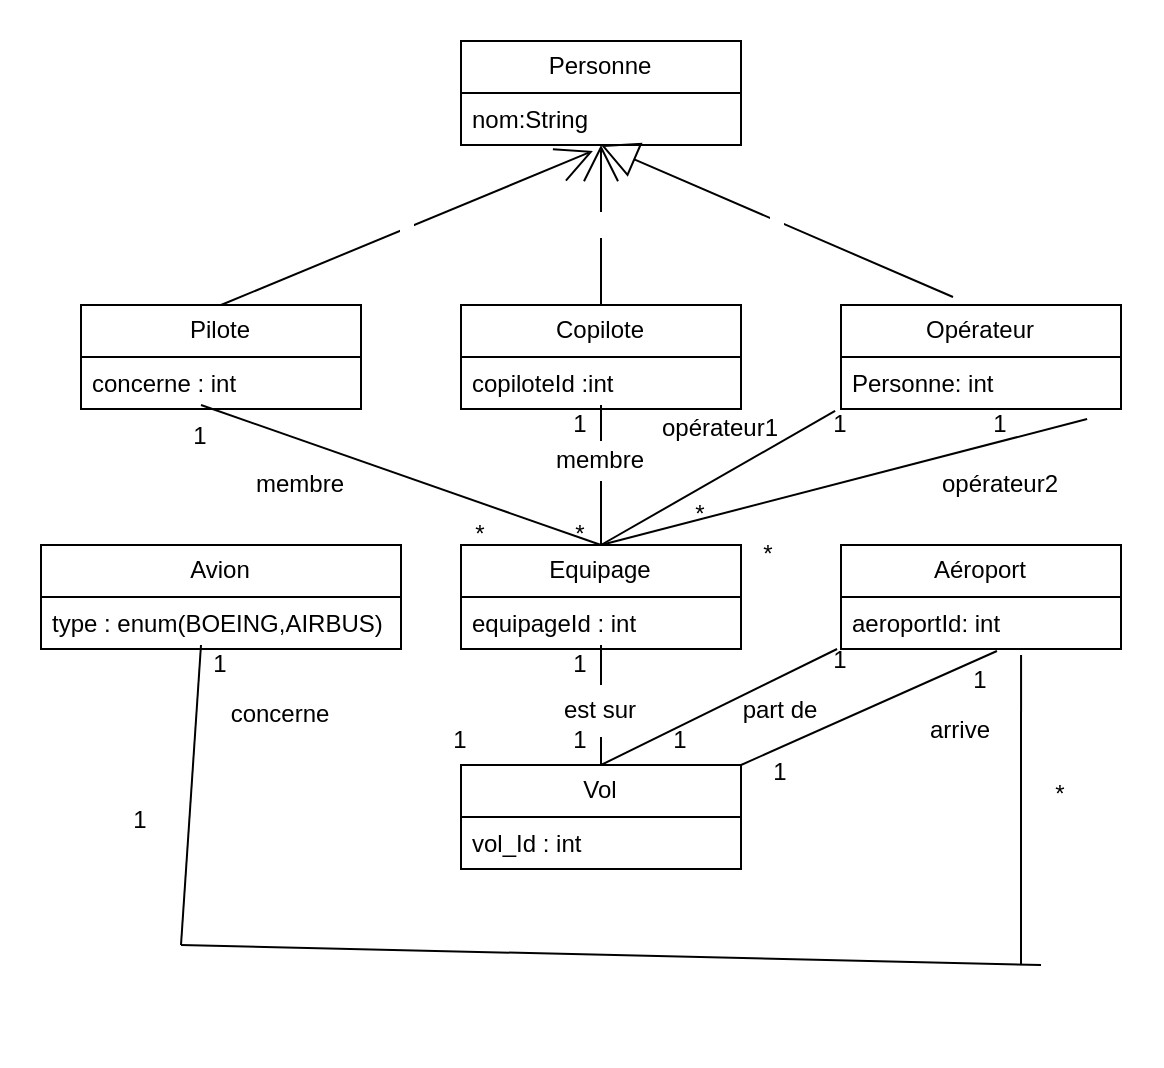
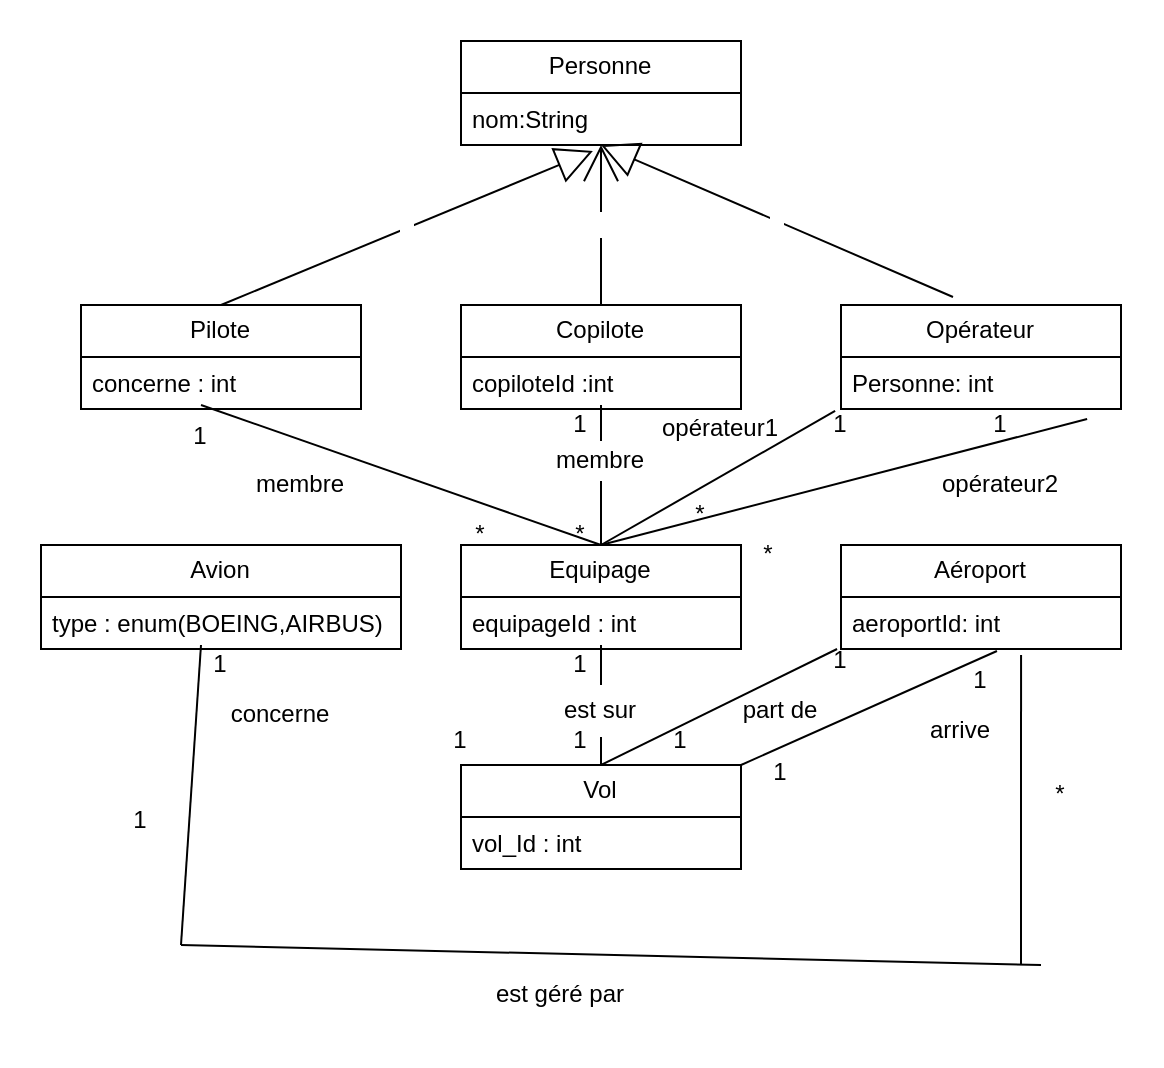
(573, 159) -> (558, 166)
none -> (561, 995)
